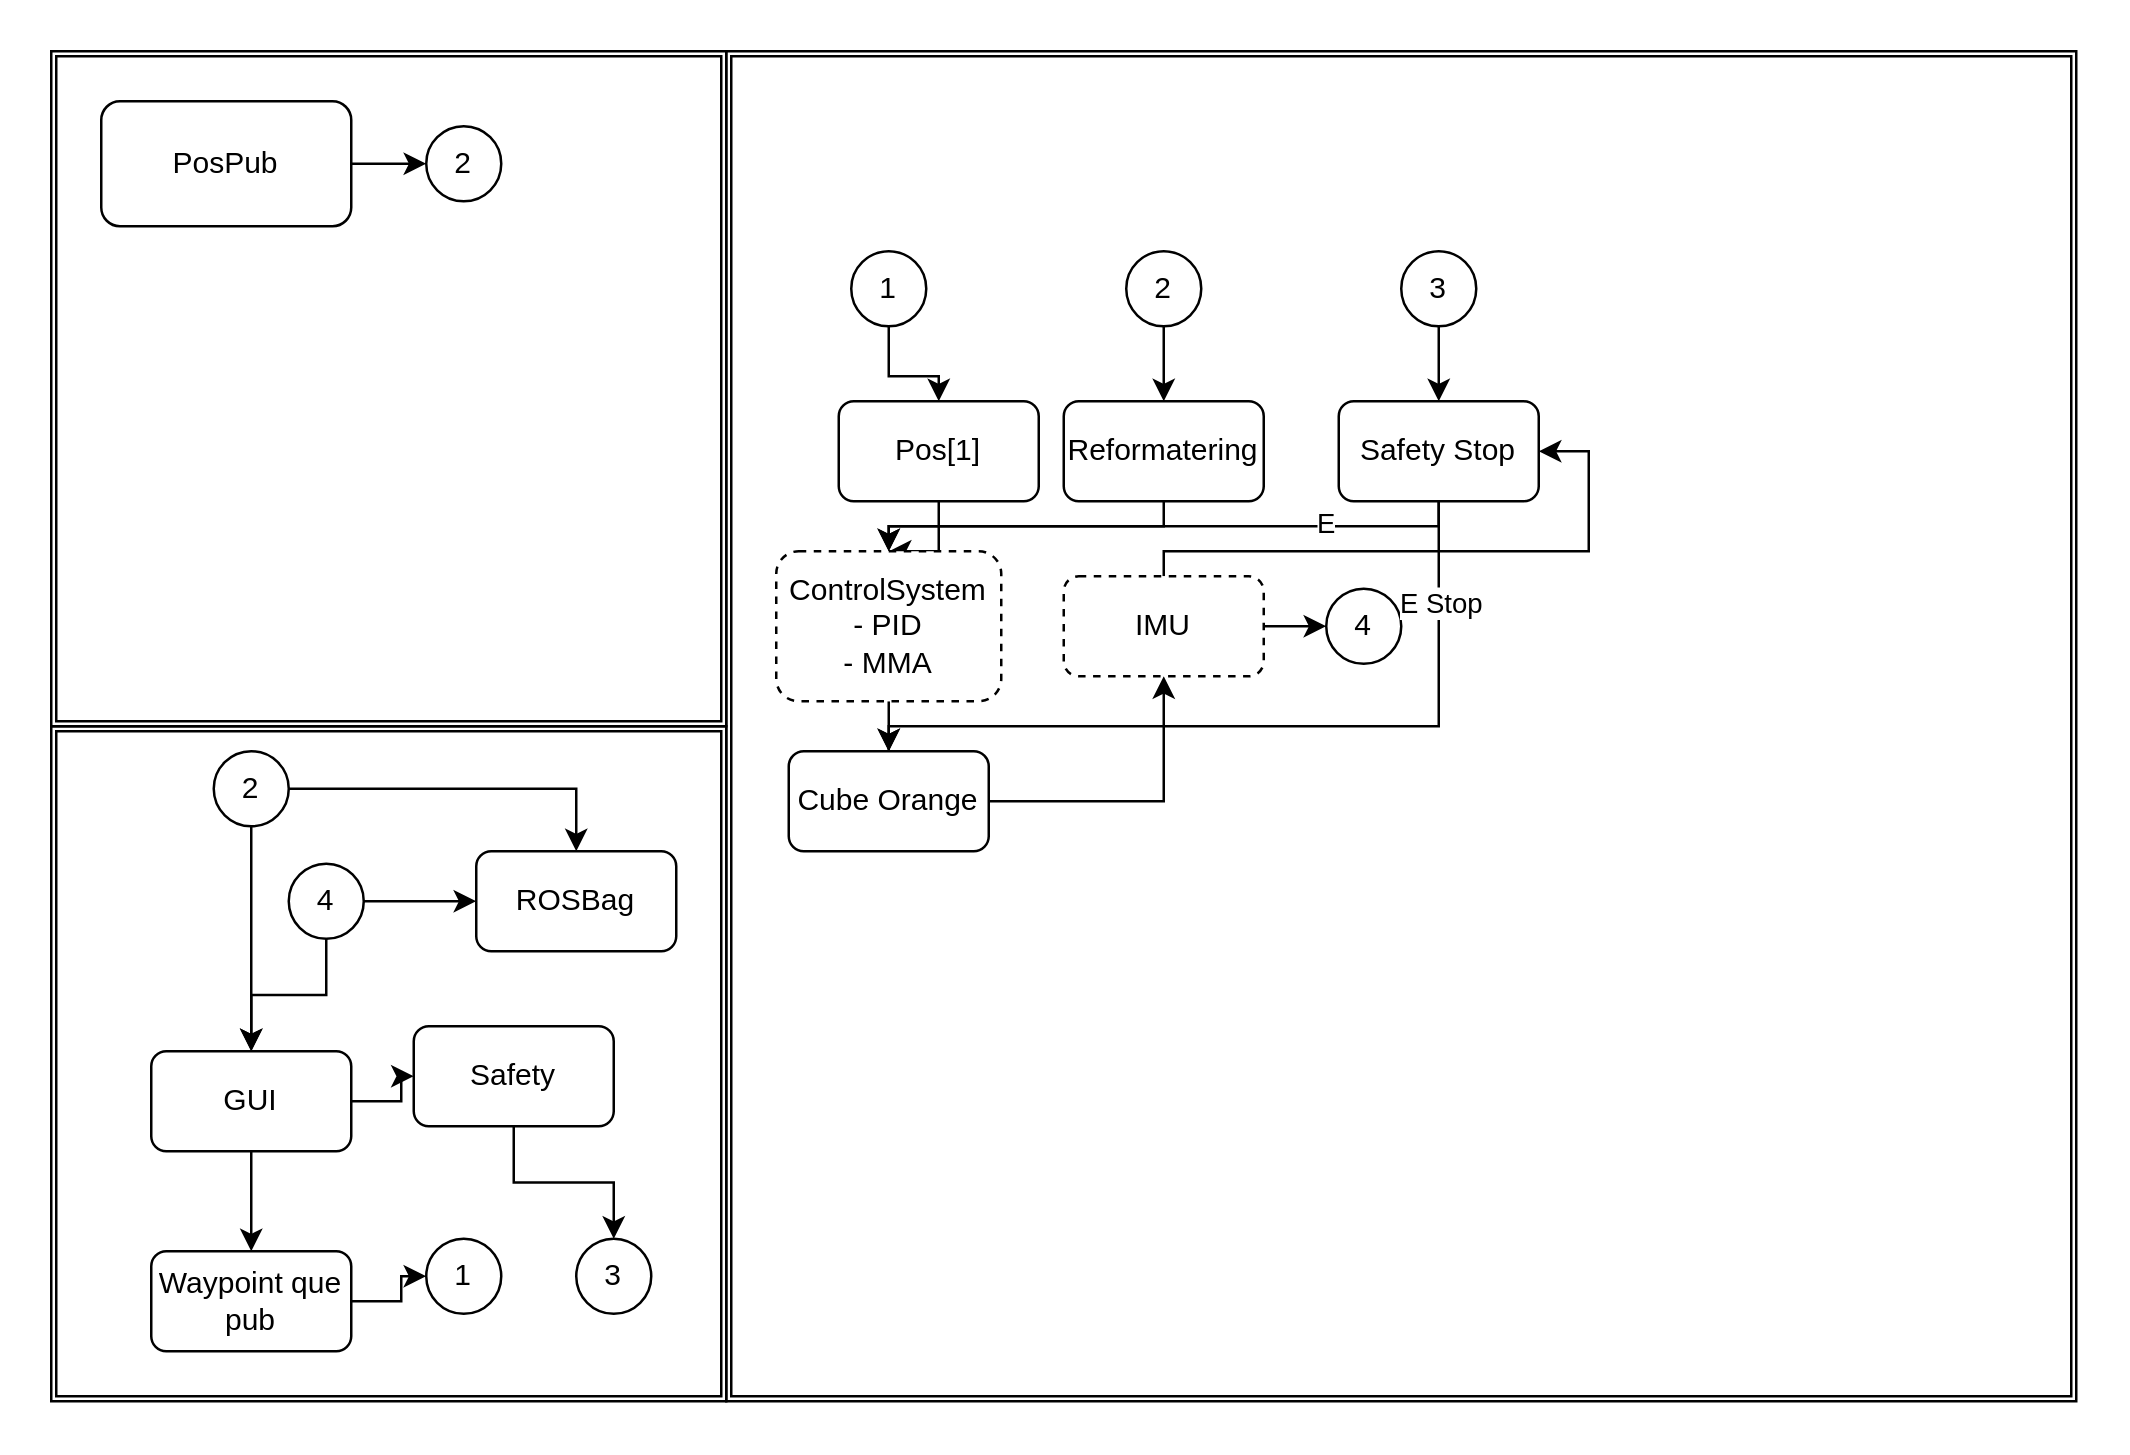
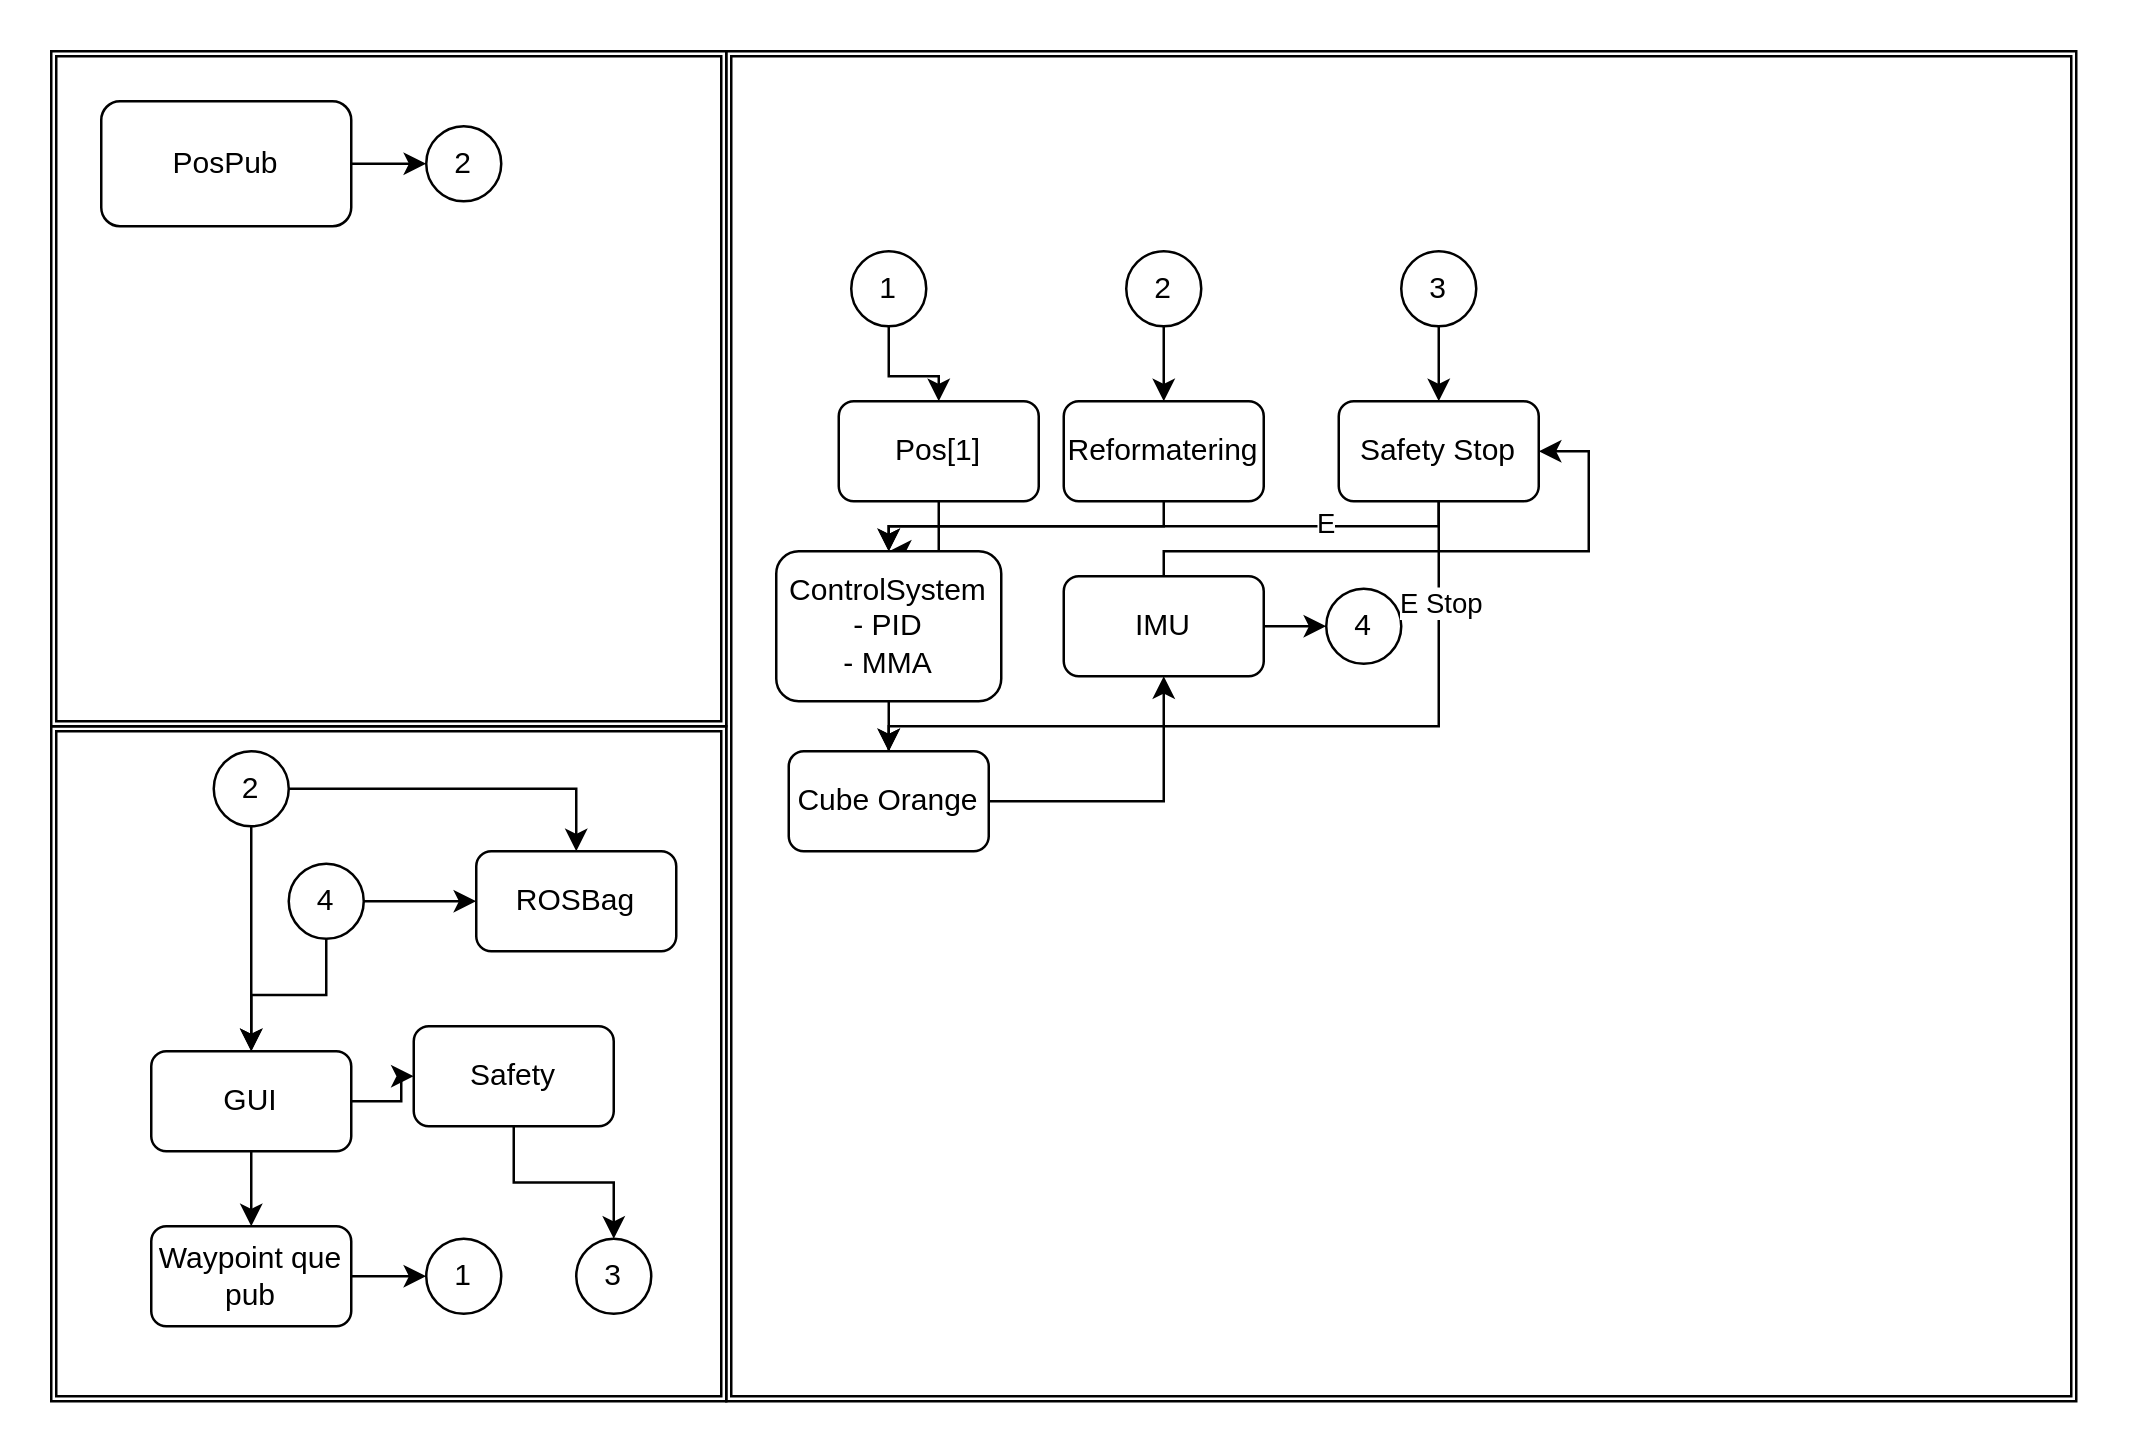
(889, 626) -> (889, 626)
(1164, 626) -> (1164, 626)
(251, 1301) -> (251, 1276)
